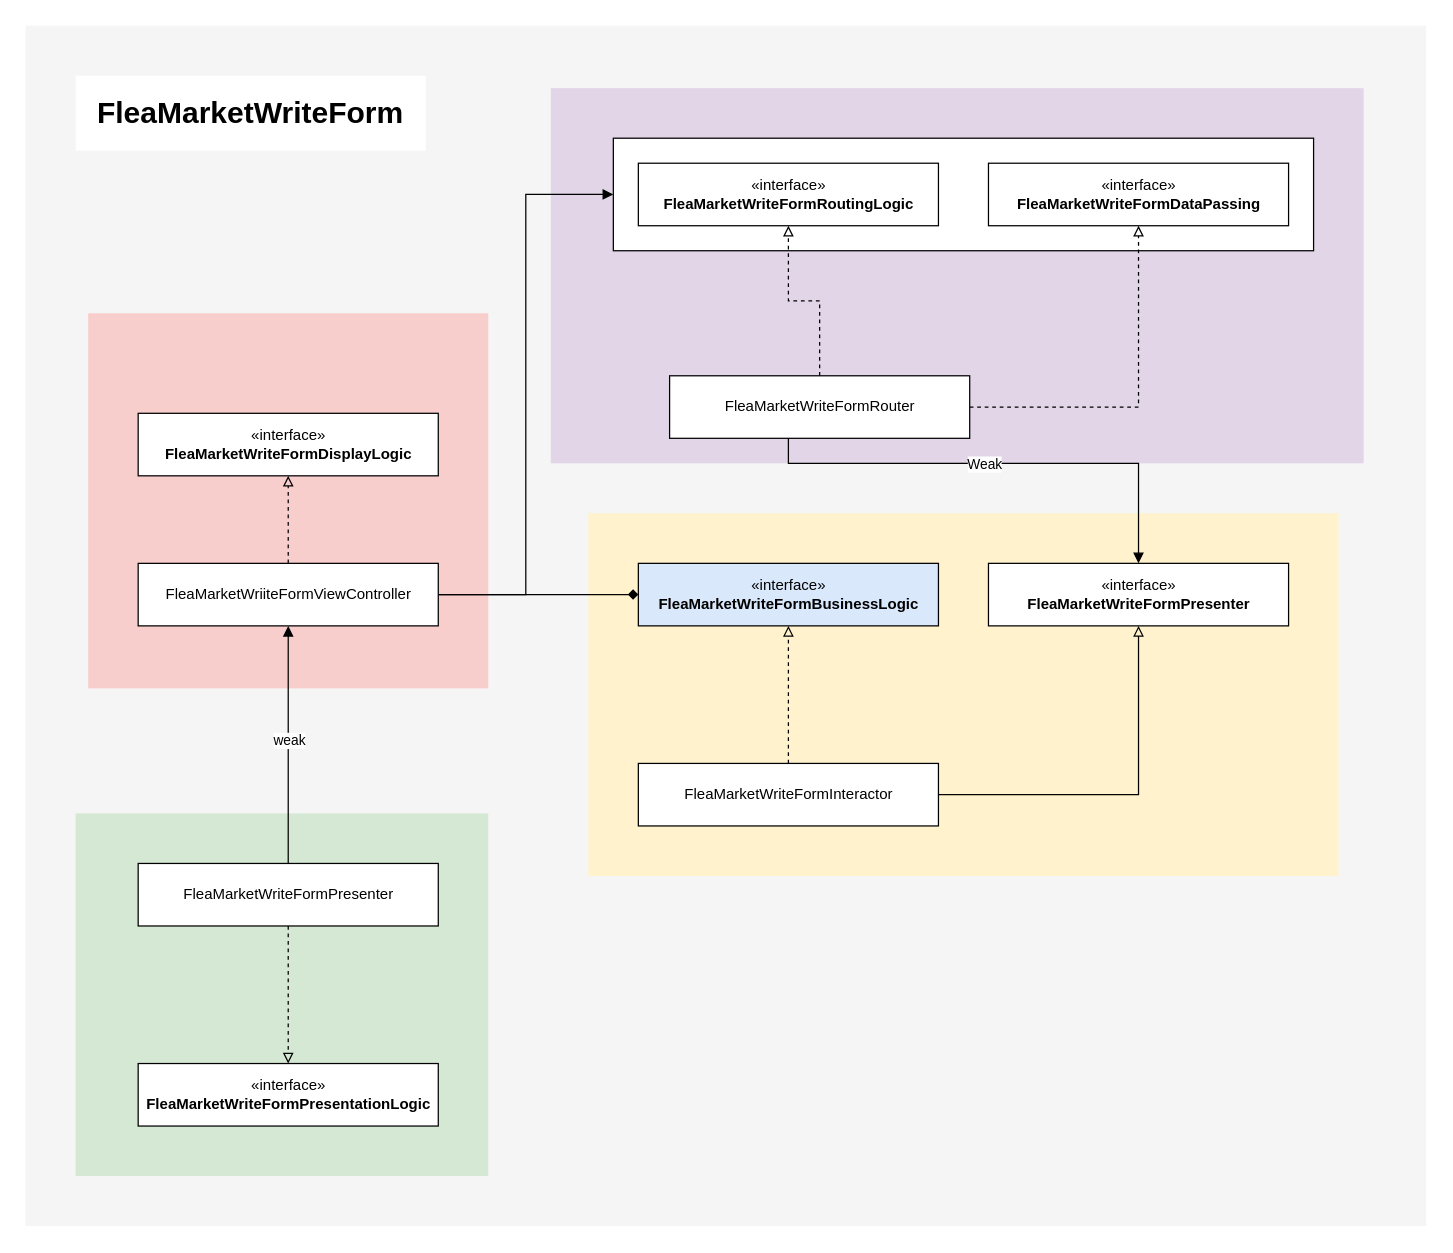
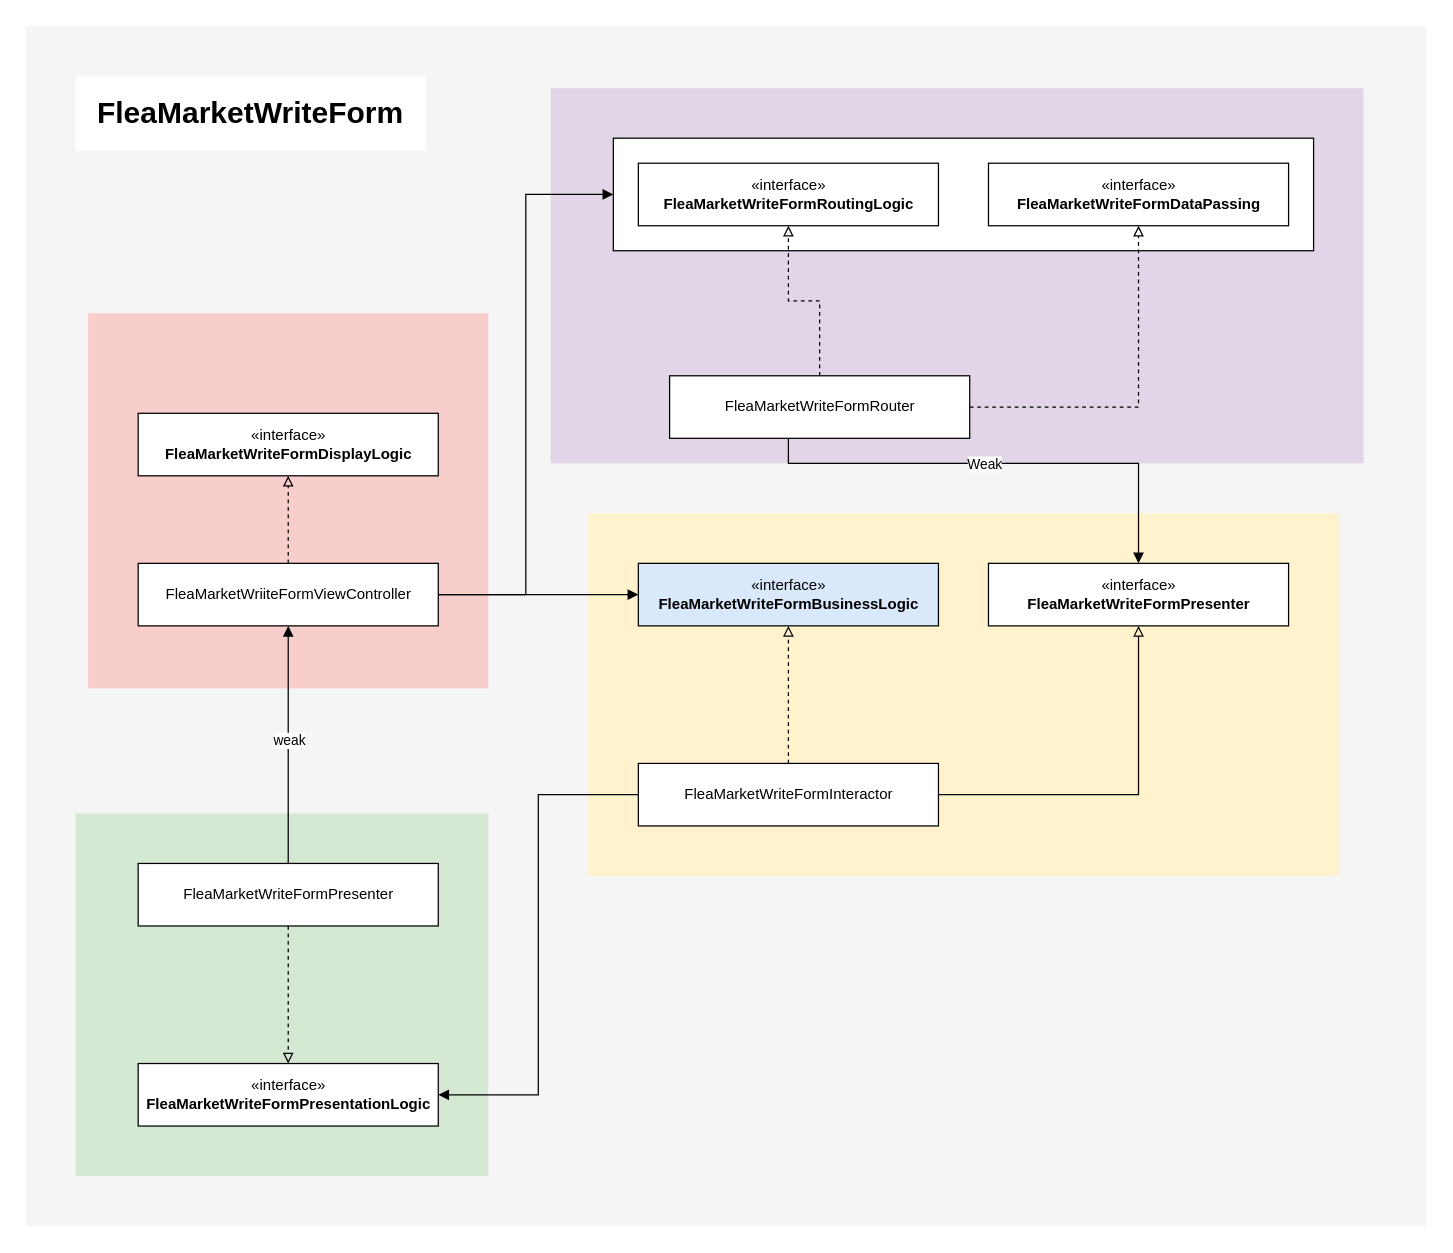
(627, 594) -> (627, 594)
none -> (538, 938)
